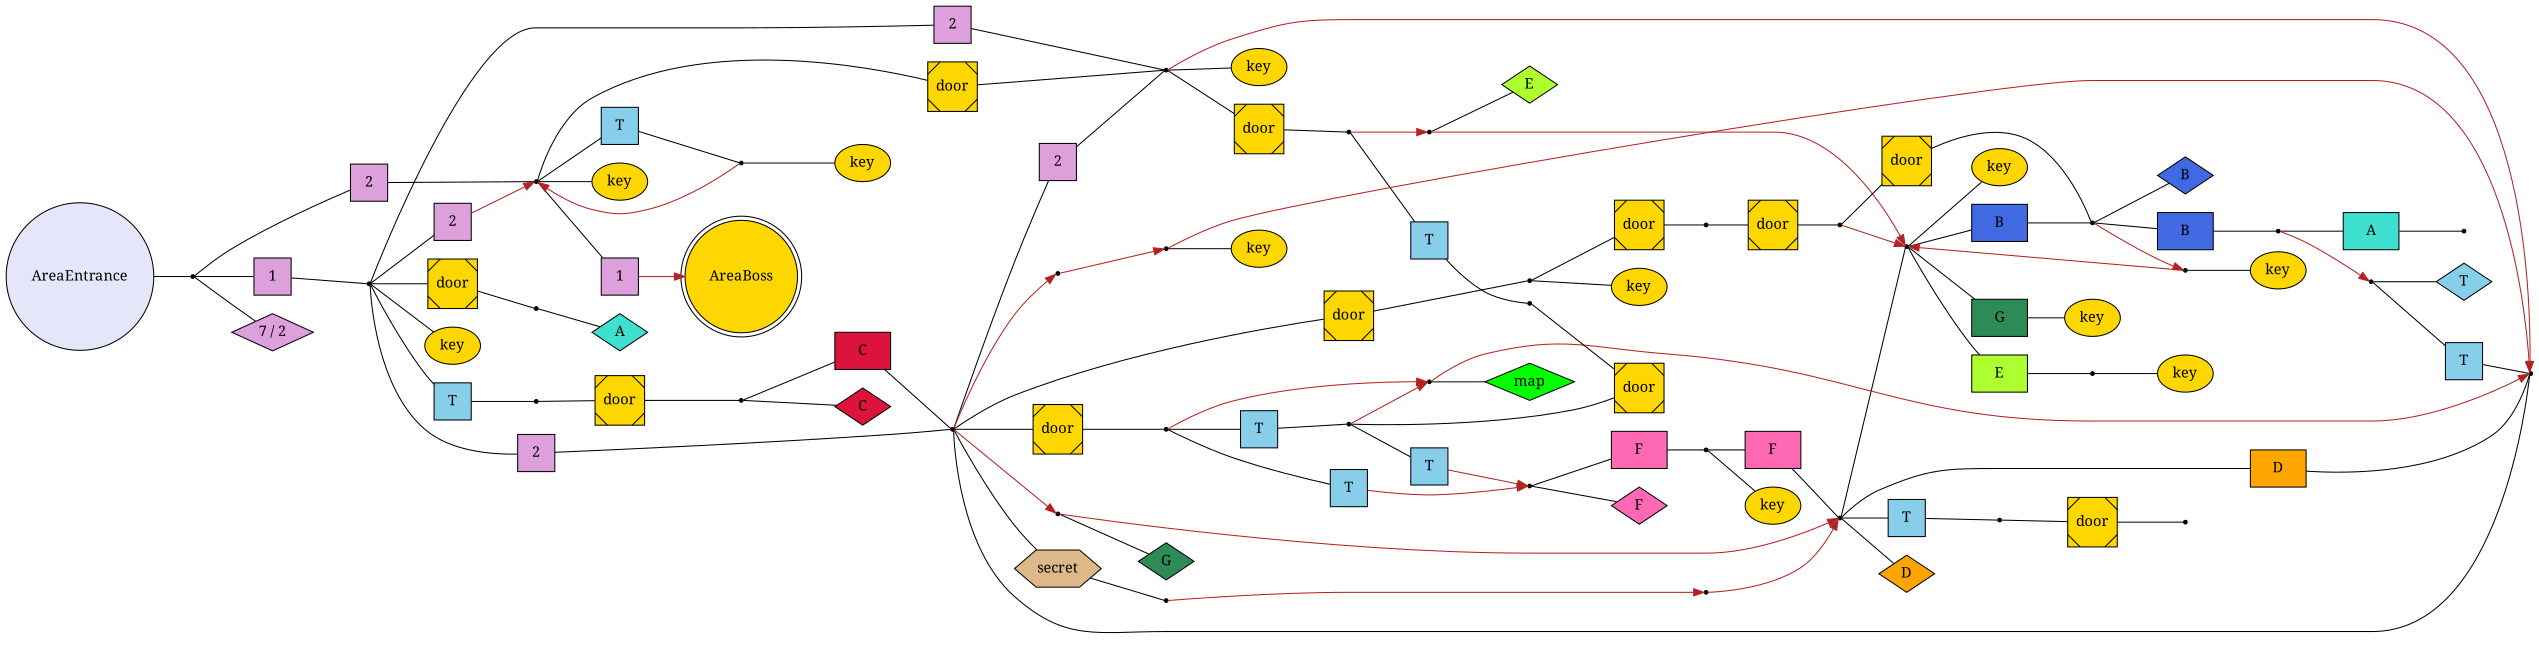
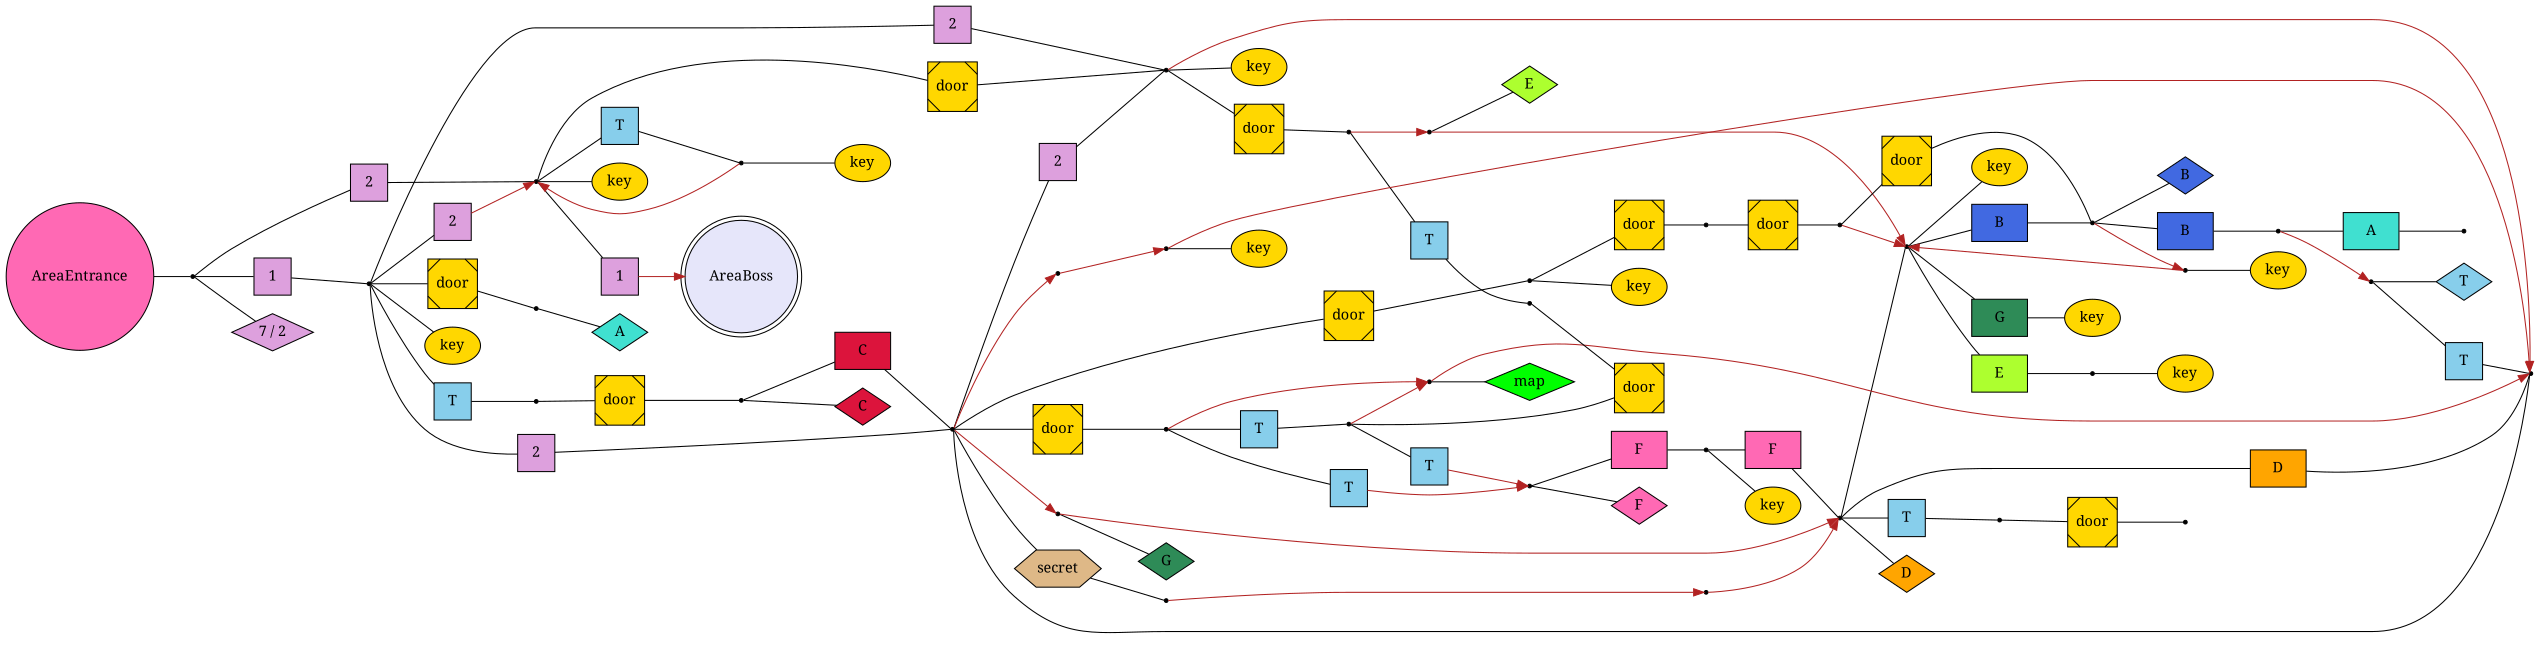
(80, 277) -> (80, 277)
(741, 277) -> (741, 277)
